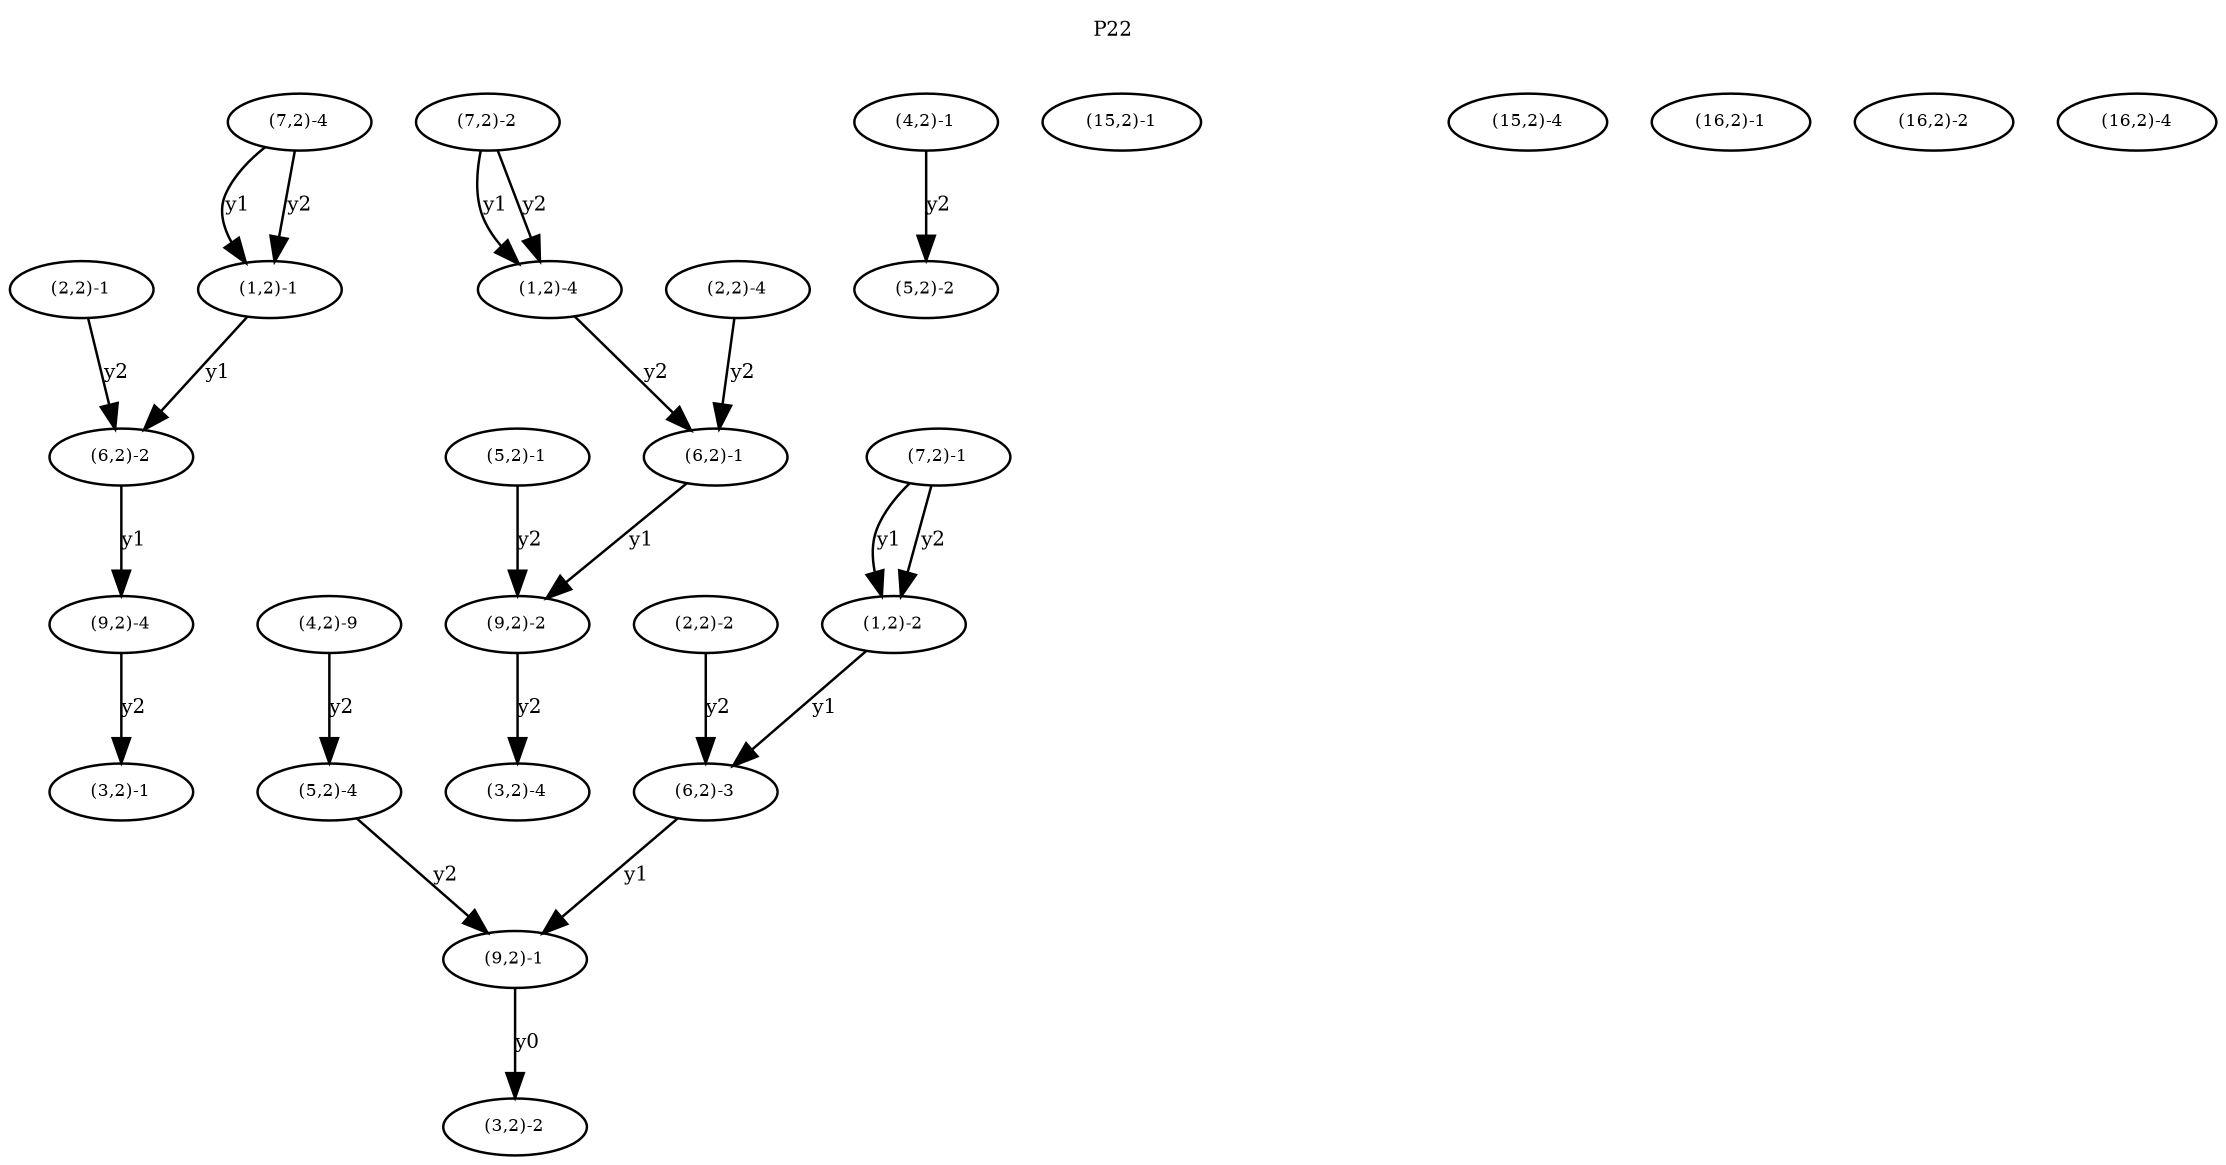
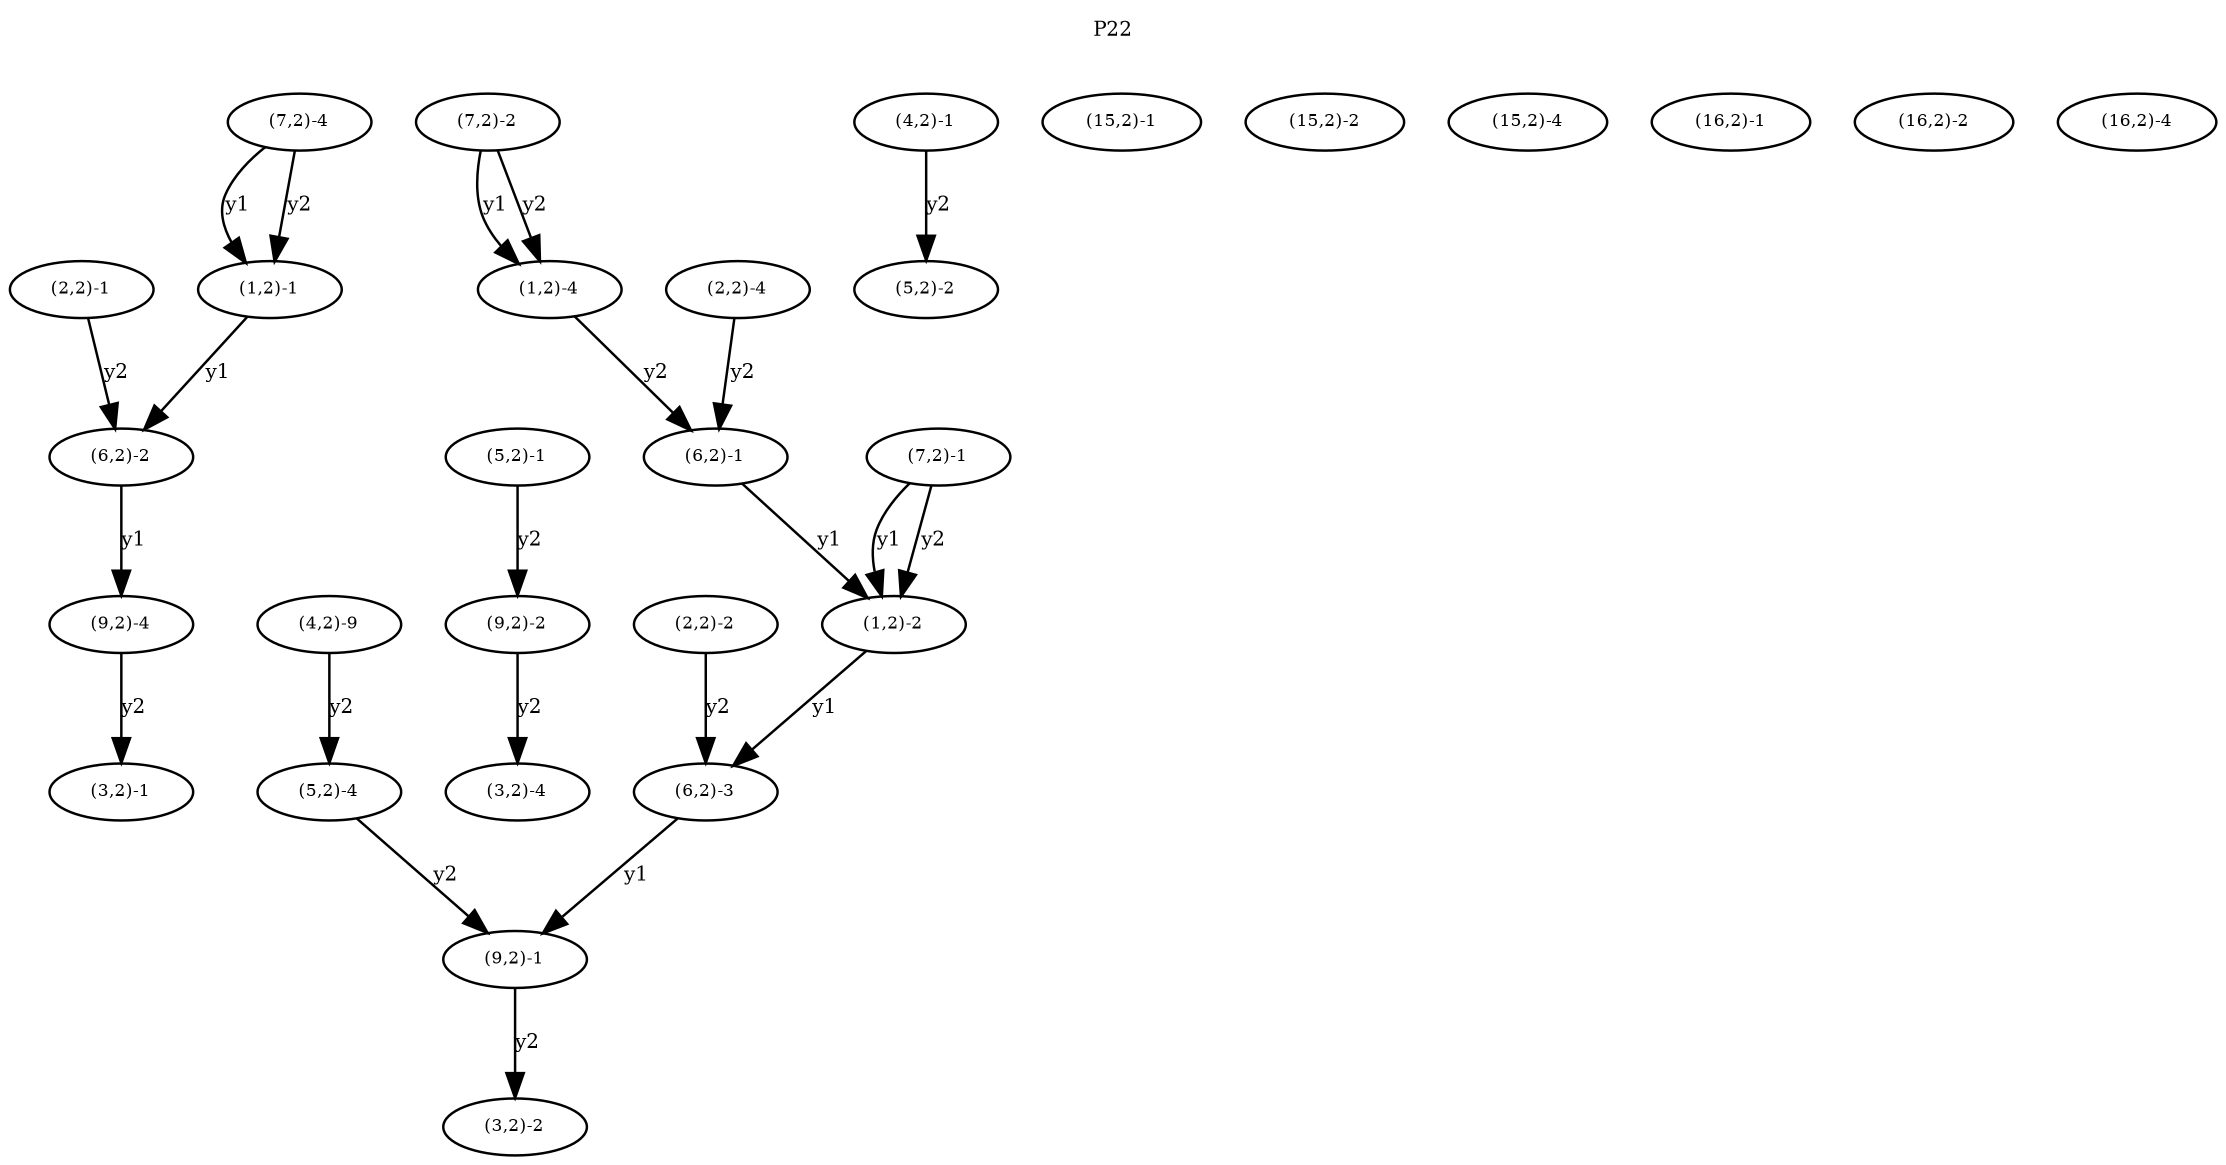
none -> (1325, 122)
(627, 533) -> (796, 532)
(527, 1043) -> (527, 1043)
